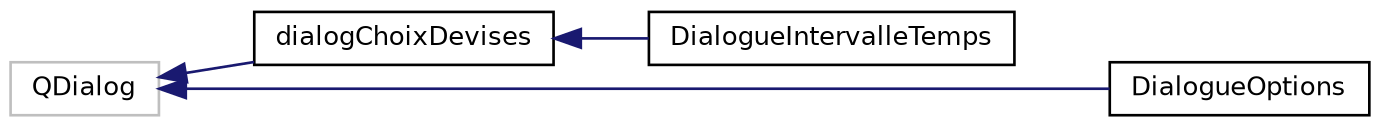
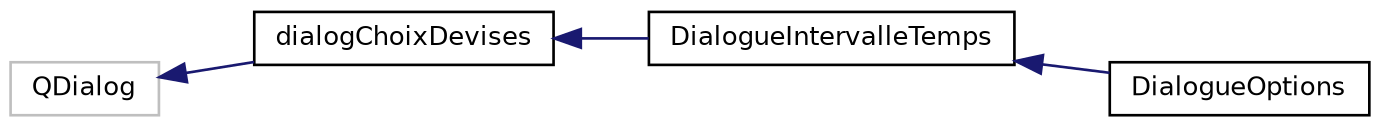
(648, 89) -> (1076, 69)
